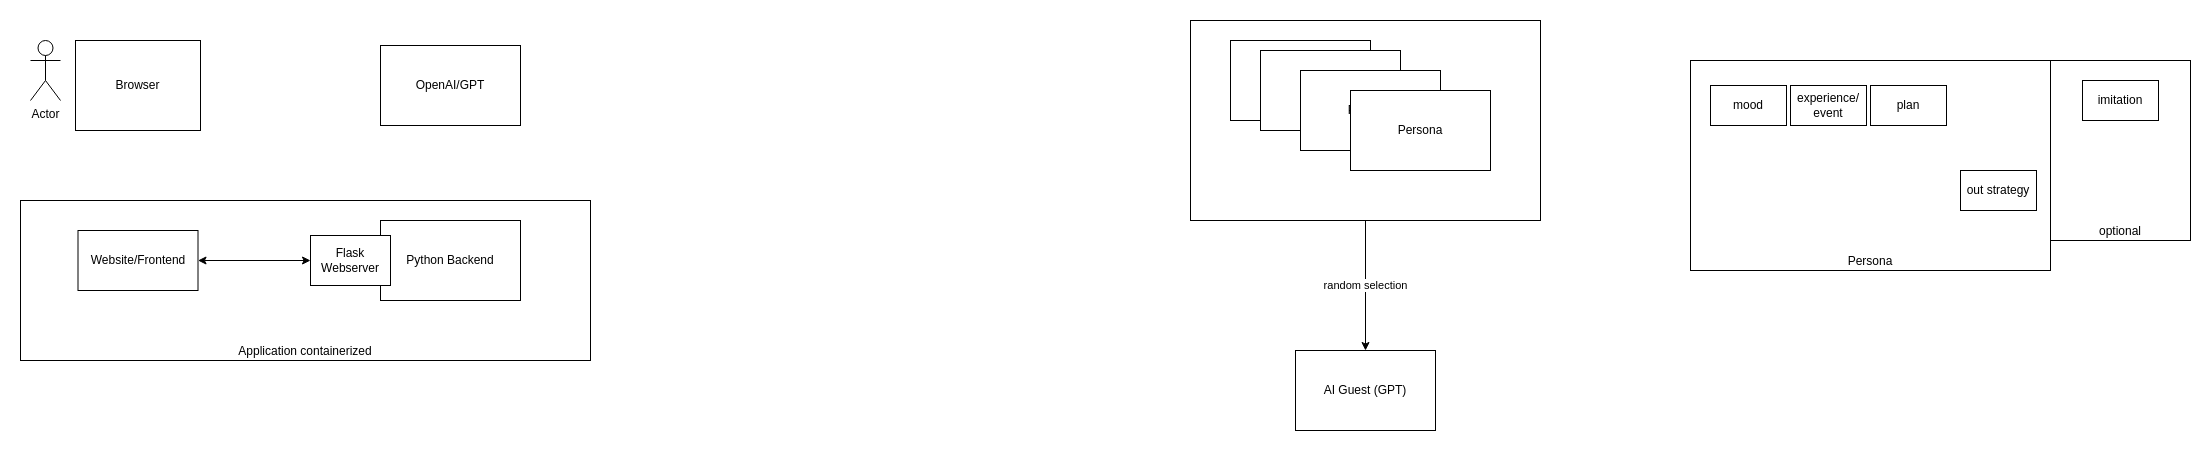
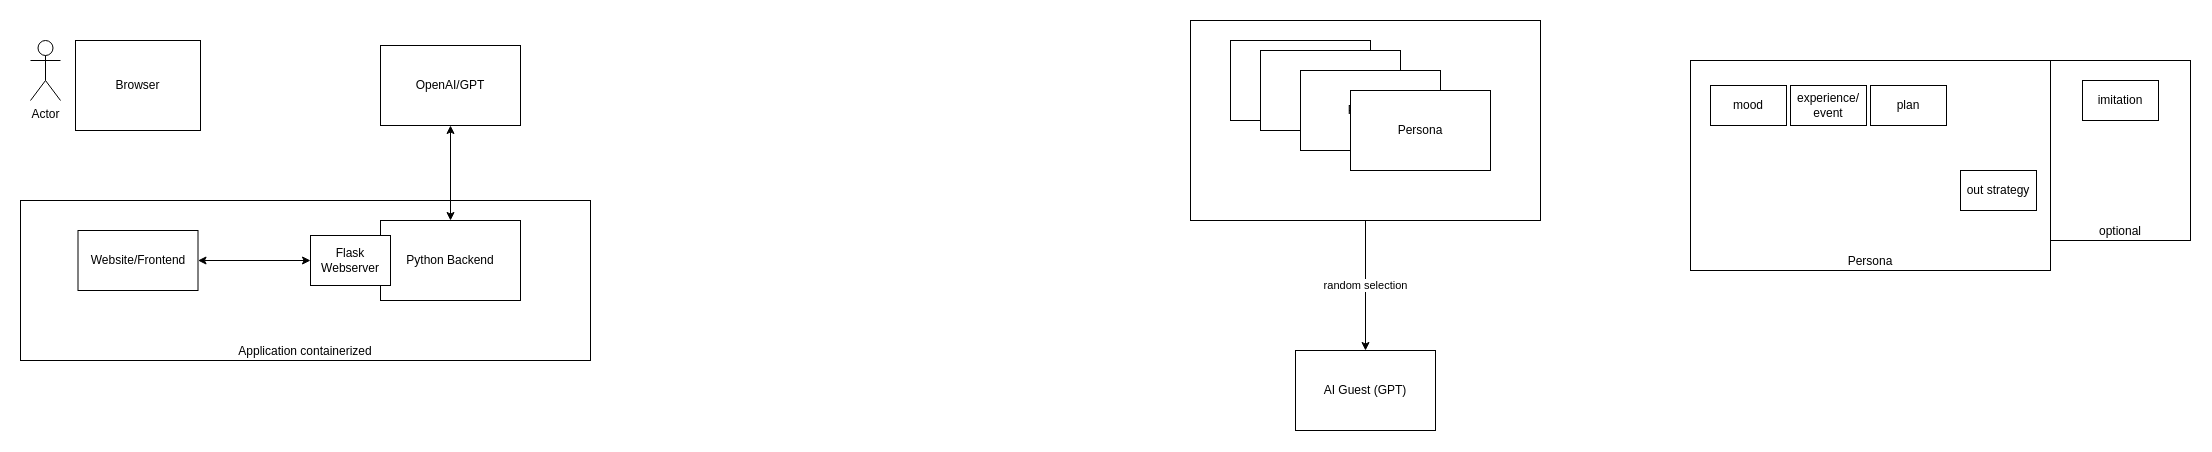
none -> (451, 173)
